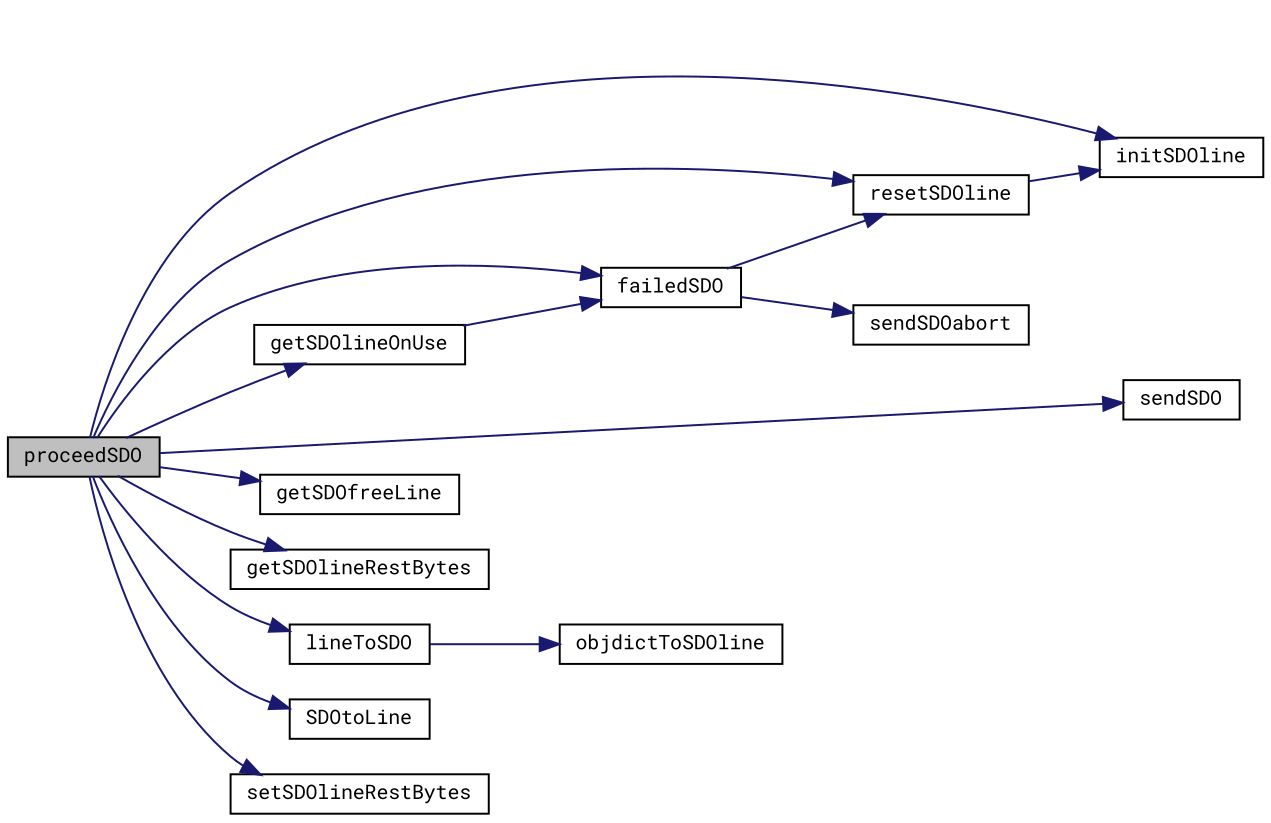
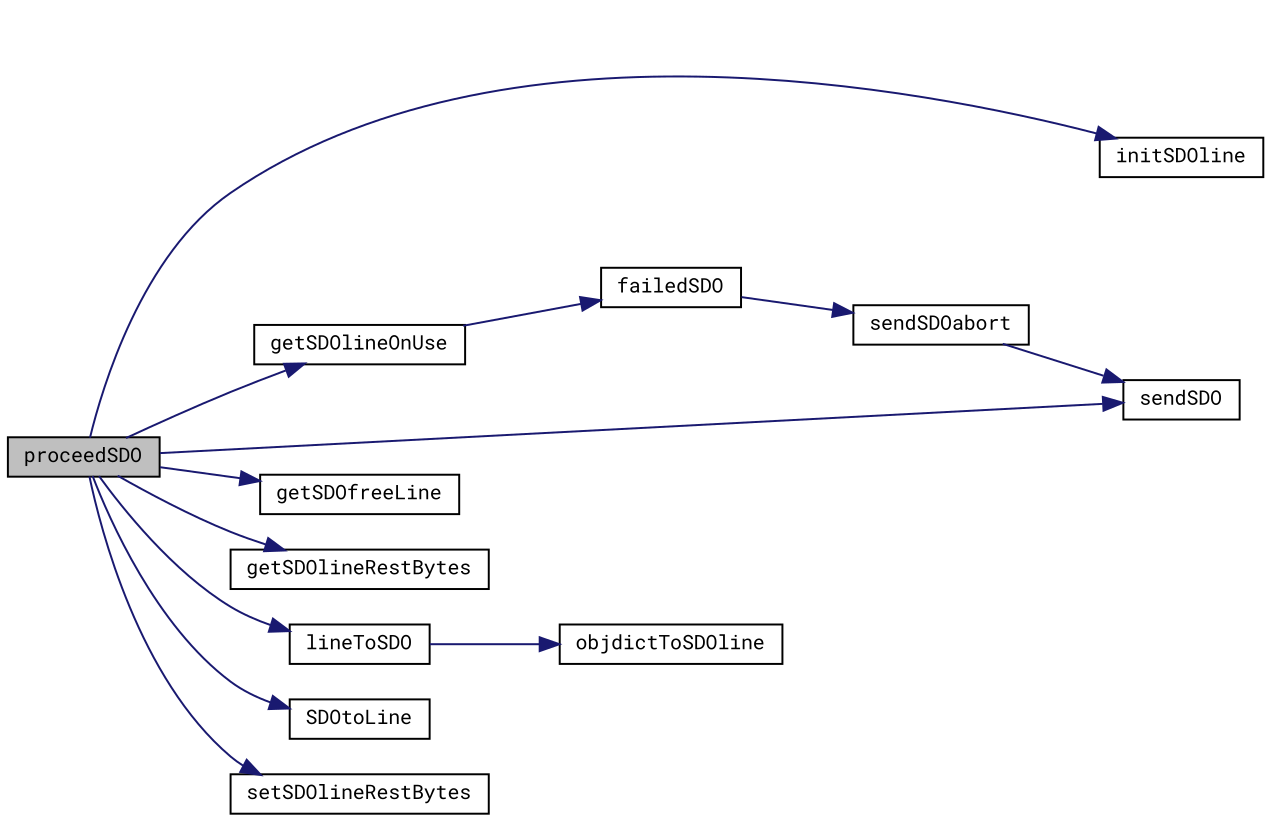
(941, 195) -> none
(310, 281) -> none
none -> (1053, 360)
